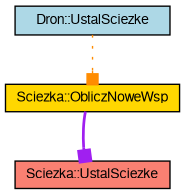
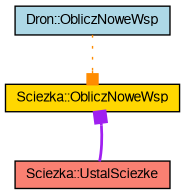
(93, 21) -> (93, 21)
(83, 130) -> (102, 143)
